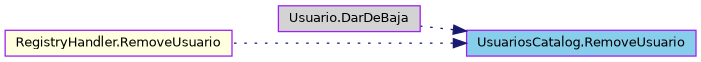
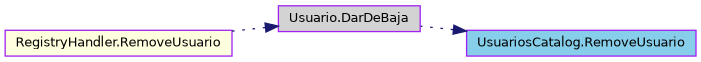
(343, 43) -> (249, 29)
